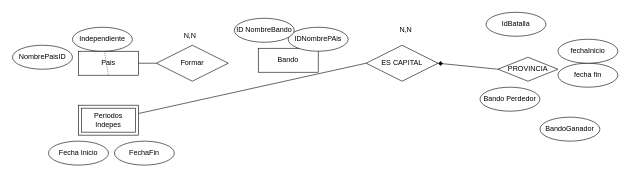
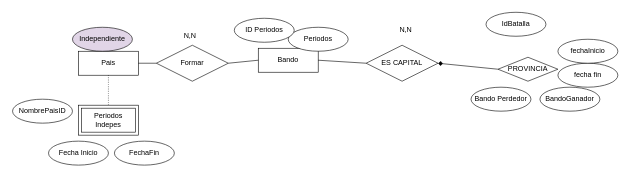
(264, 30) -> (264, 30)
(102, 39) -> (102, 39)
(318, 39) -> (318, 39)
(42, 57) -> (42, 111)
none -> (243, 62)
(106, 63) -> (108, 90)
(252, 89) -> (341, 62)
(510, 99) -> (501, 99)
(570, 129) -> (570, 99)
